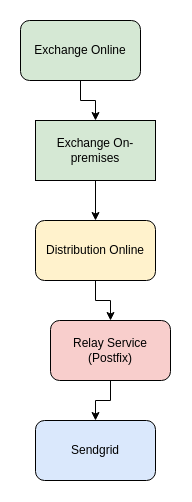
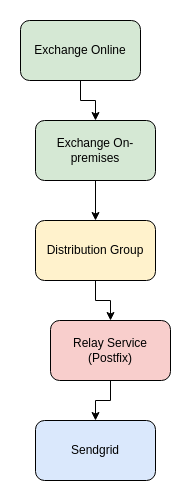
(96, 151) -> (96, 151)
(96, 251) -> (96, 251)
